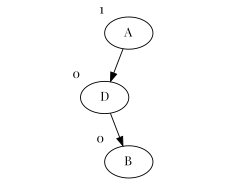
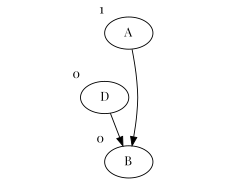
(118, 61) -> (138, 93)
